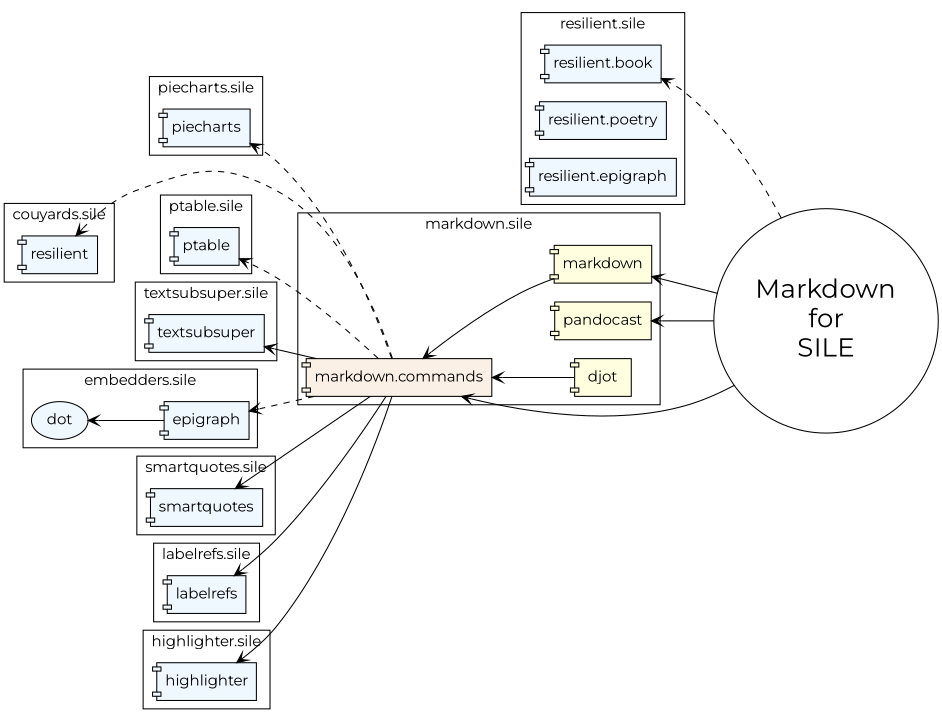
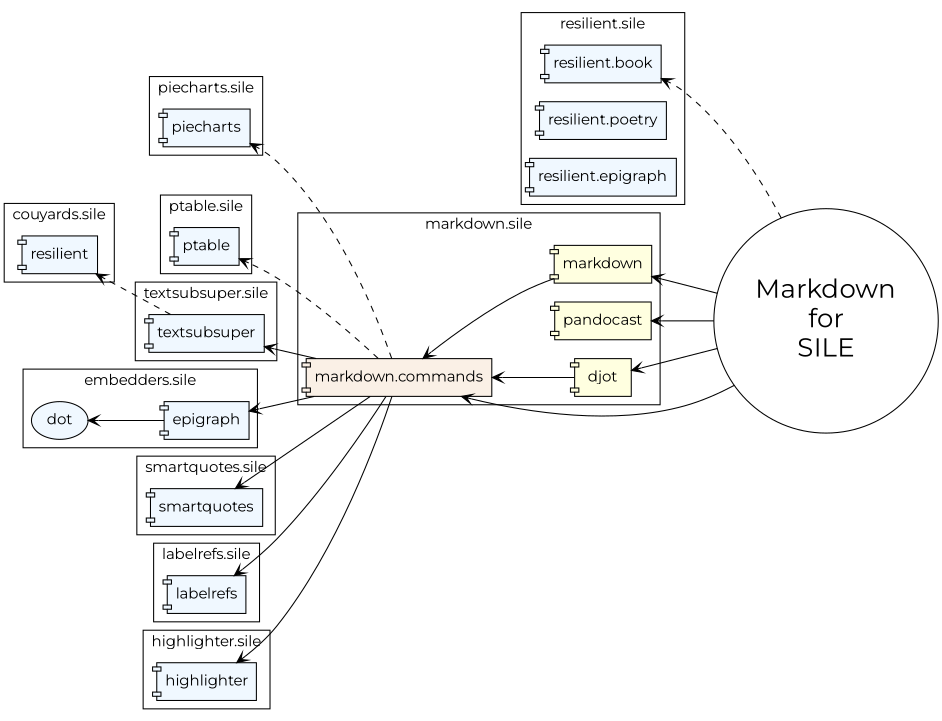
(275, 190) -> (143, 299)
none -> (680, 358)
(287, 403) -> (287, 403)
